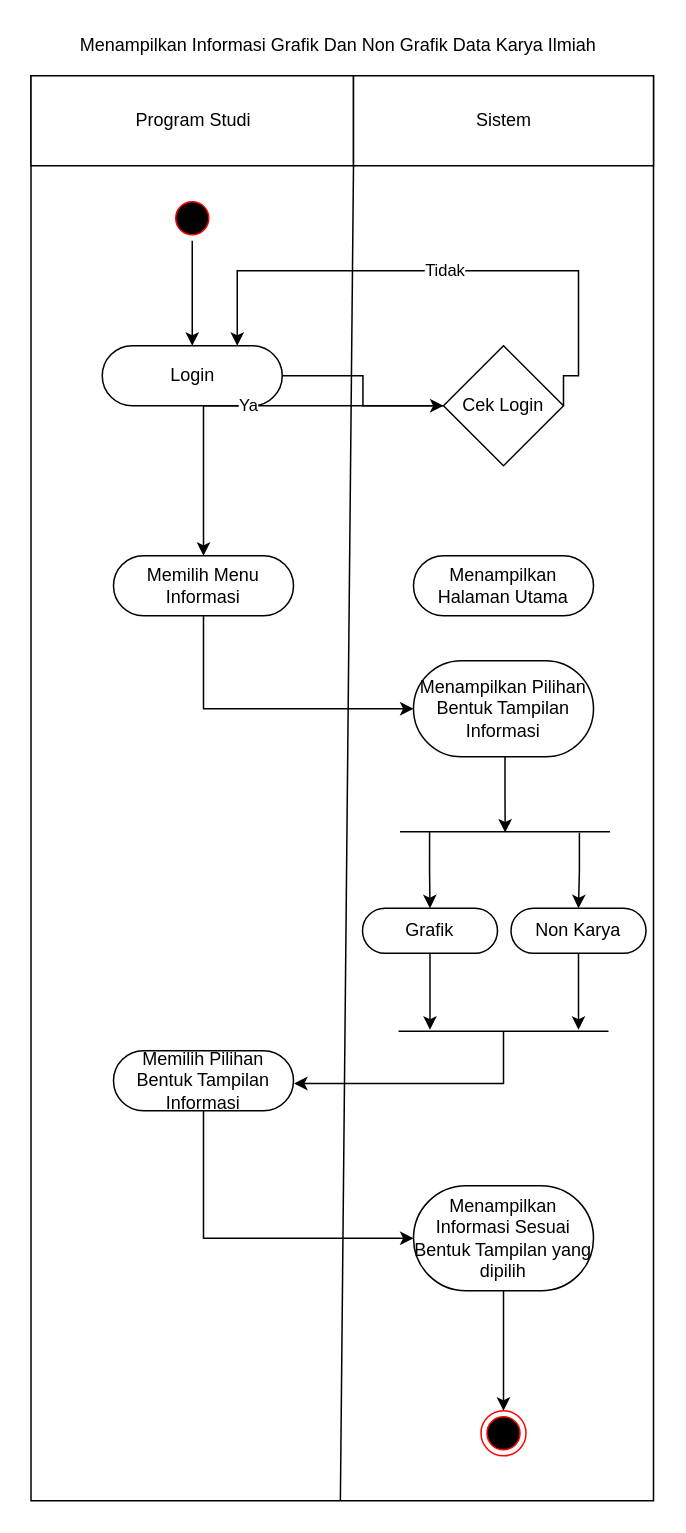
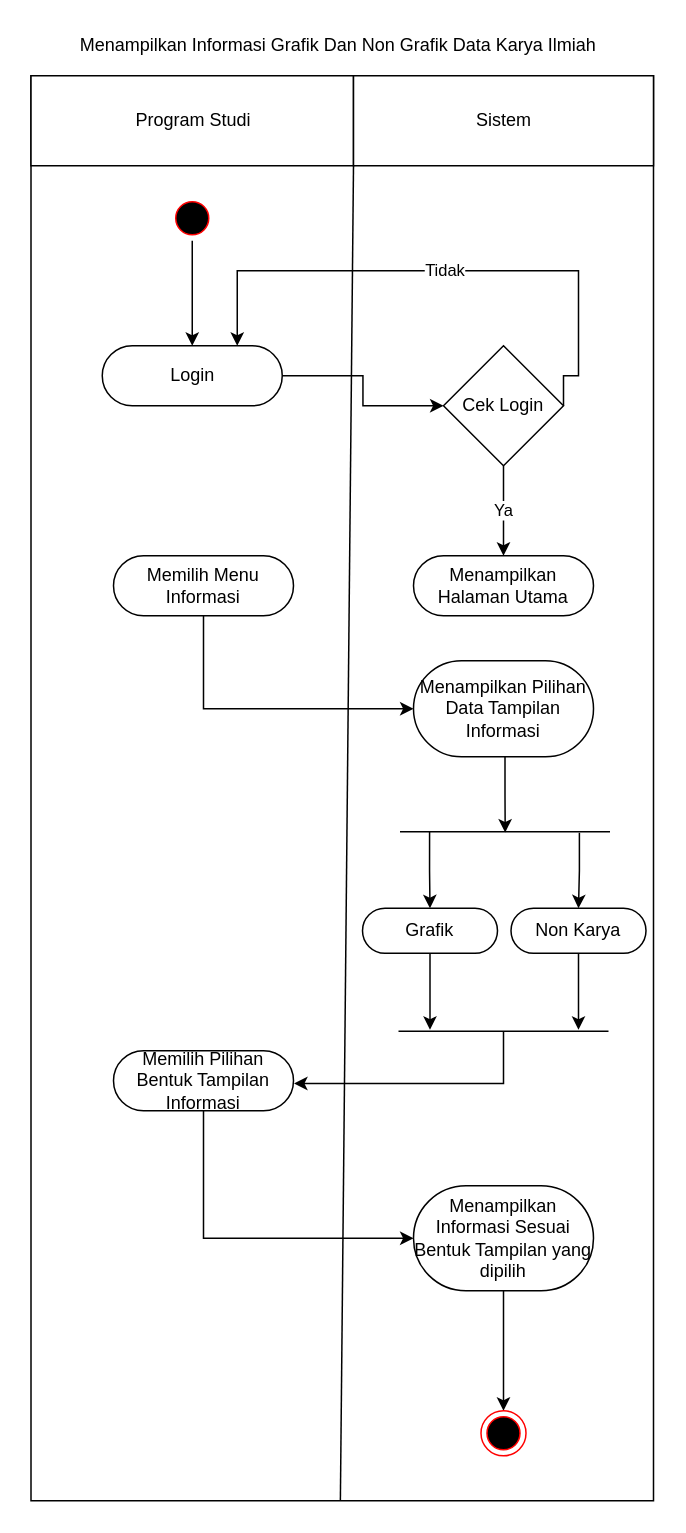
(203, 475) -> (503, 506)
(503, 709) -> (503, 709)
